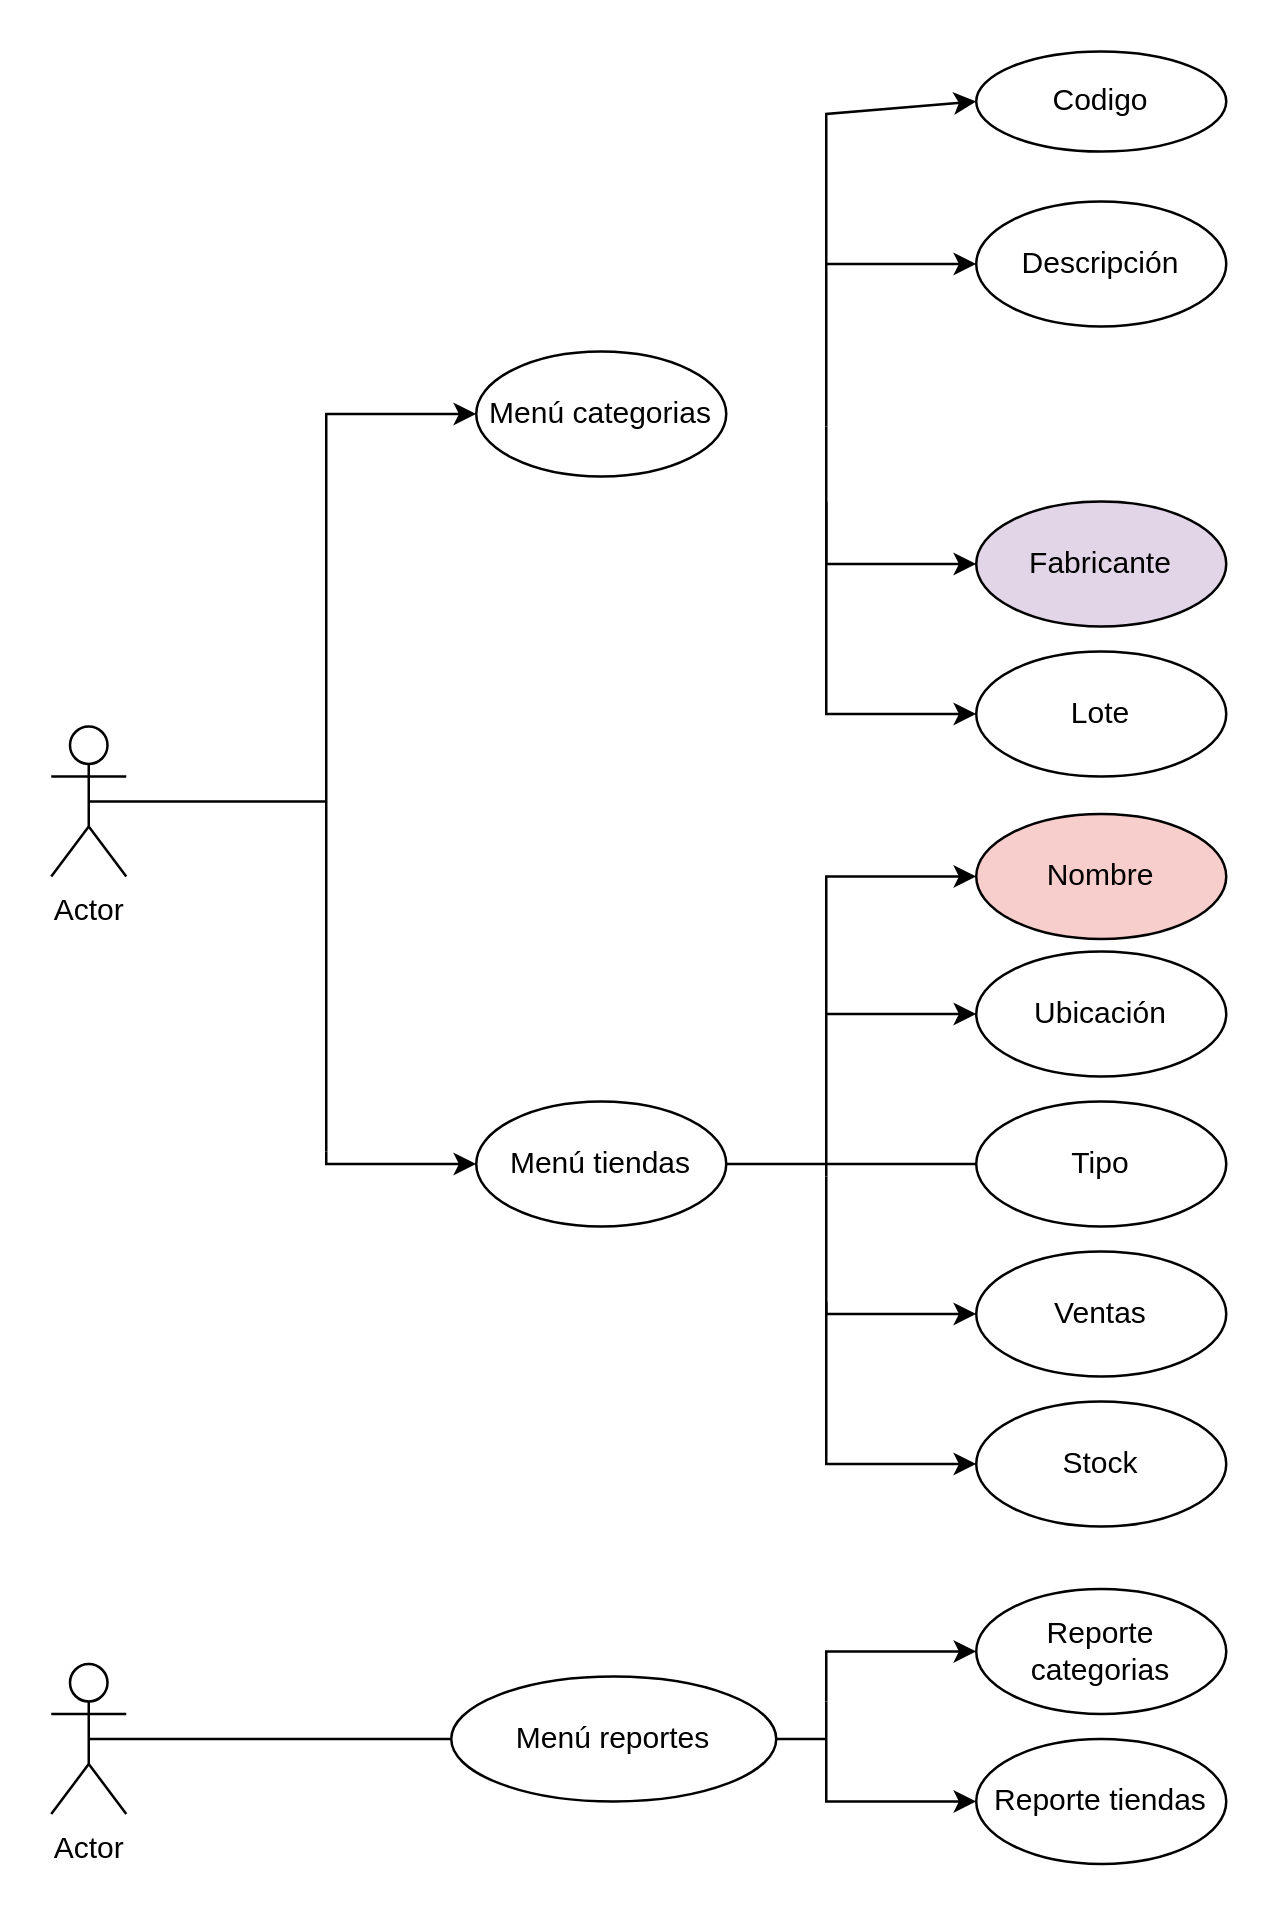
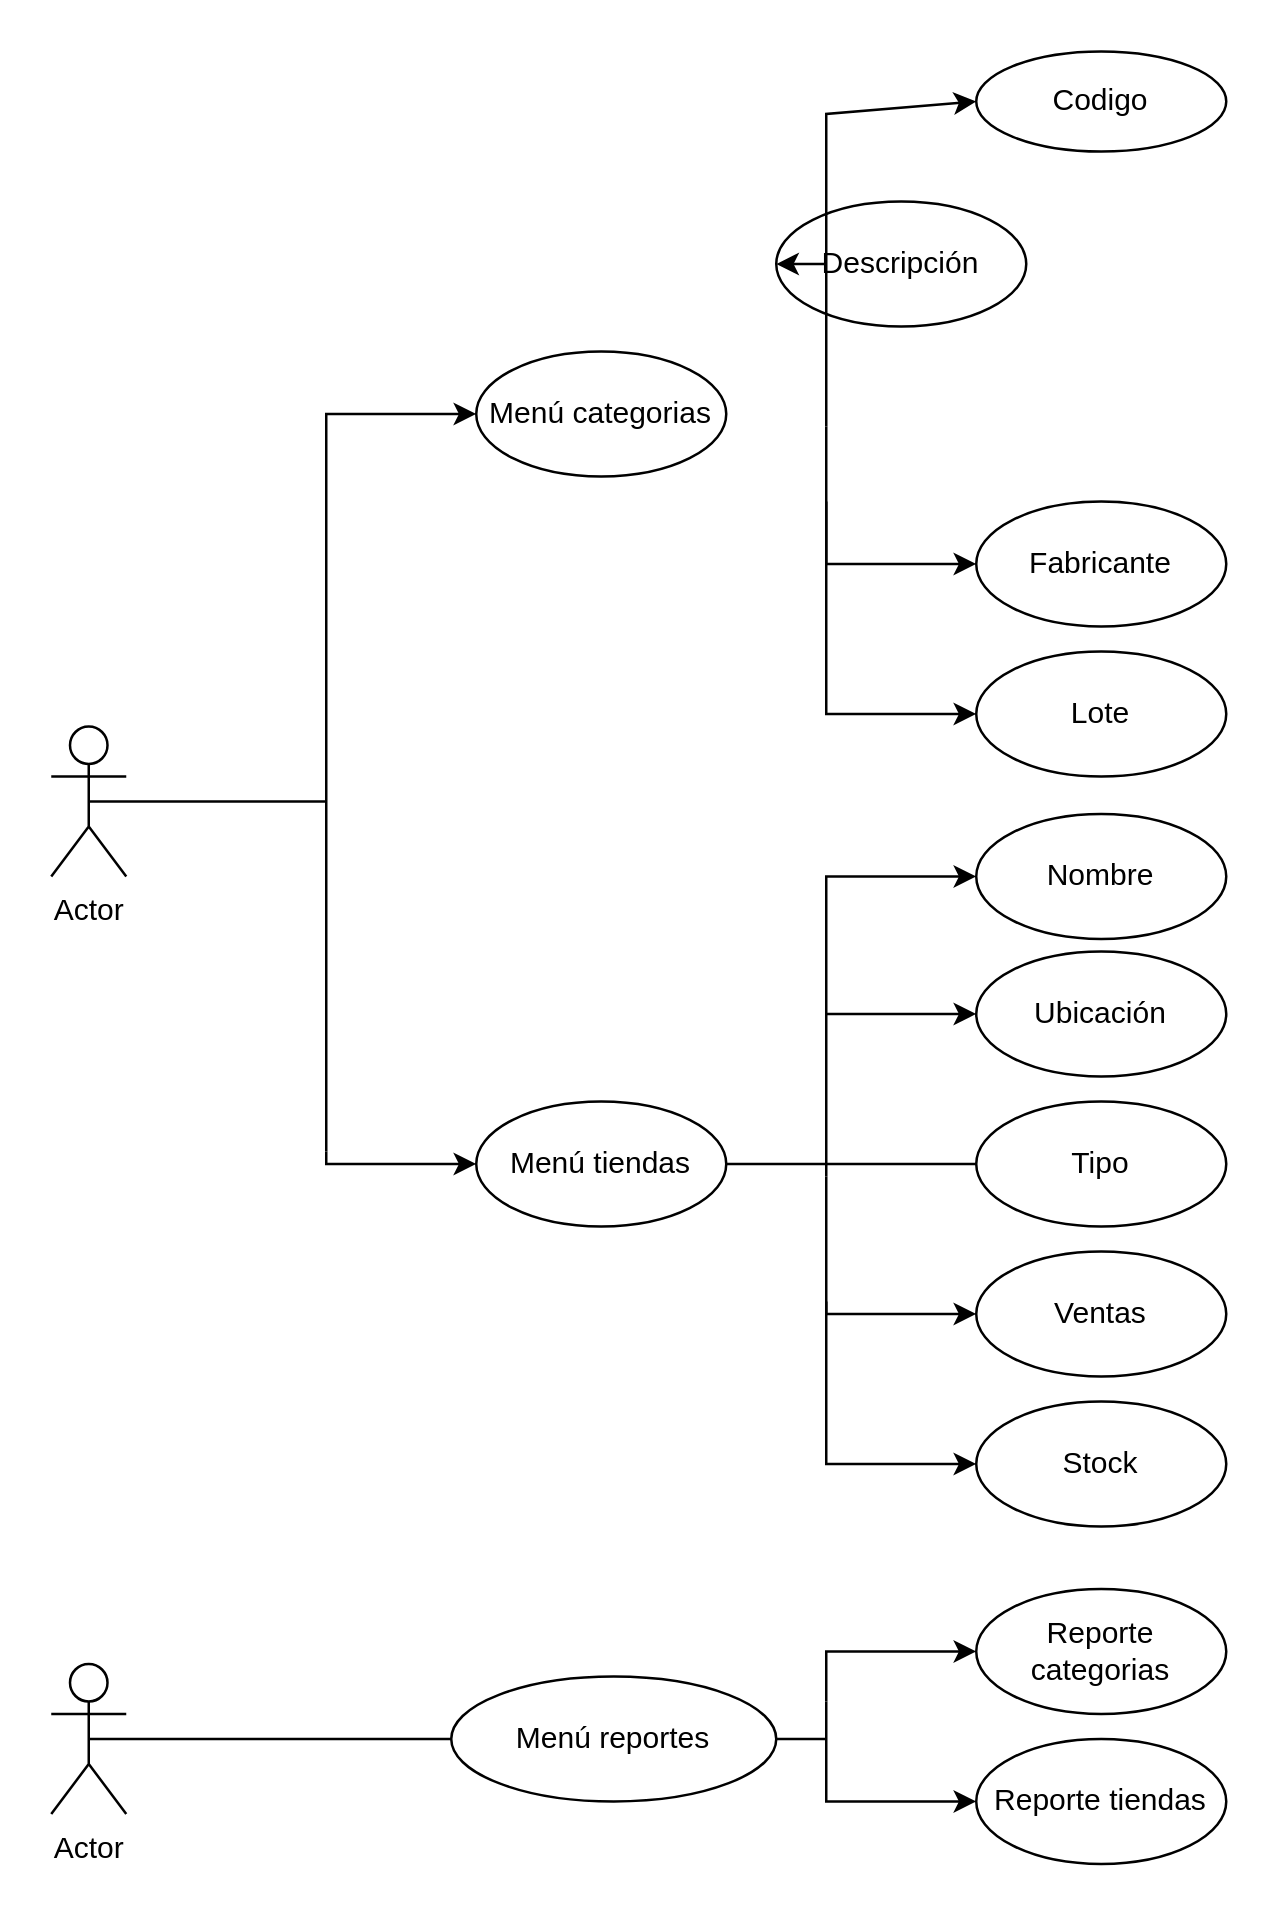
(1101, 264) -> (901, 264)
(1101, 564) -> (1101, 564)
(1101, 876) -> (1101, 876)
